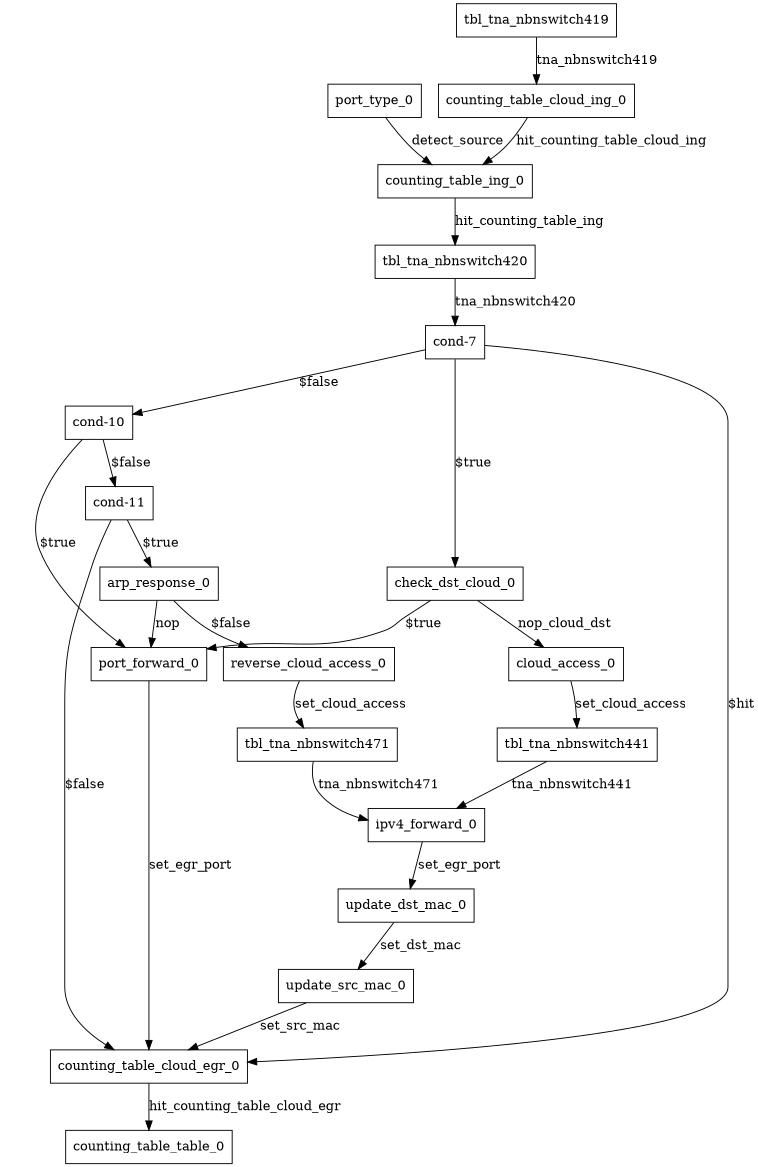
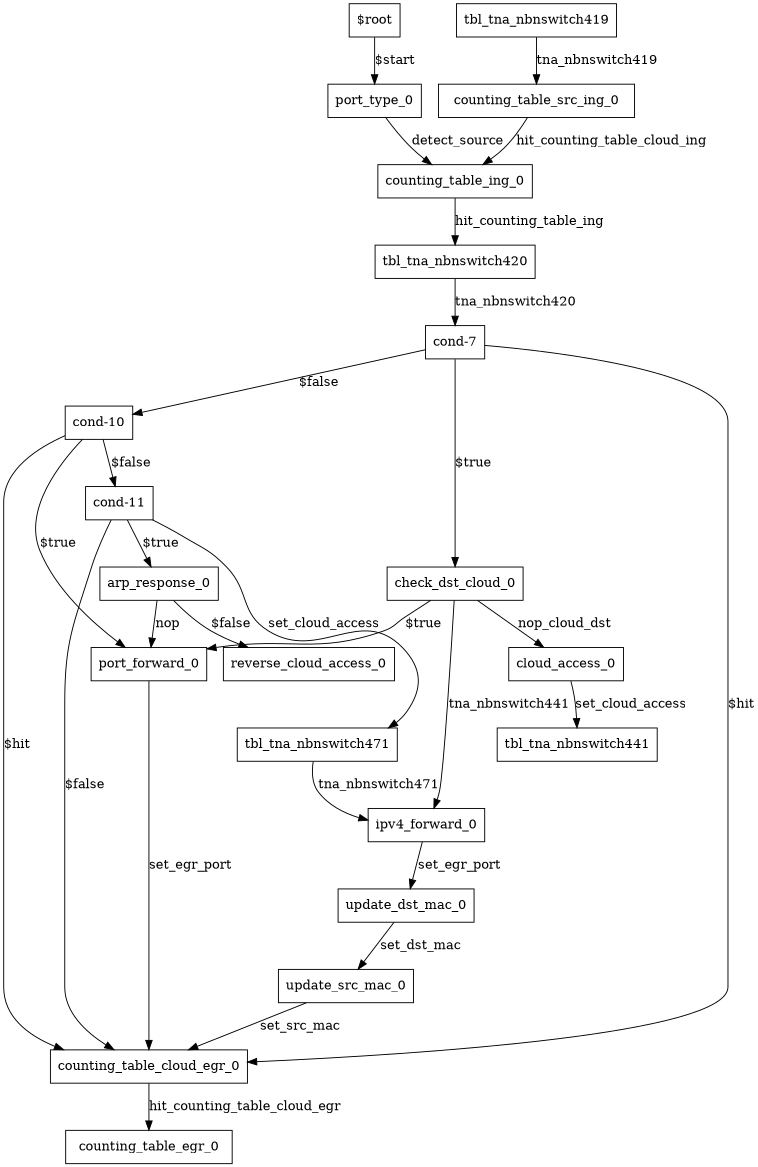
none -> (375, 20)
(536, 101) -> (536, 101)
(294, 700) -> (279, 635)
none -> (4, 738)
(506, 783) -> (448, 700)
(149, 1147) -> (149, 1147)
